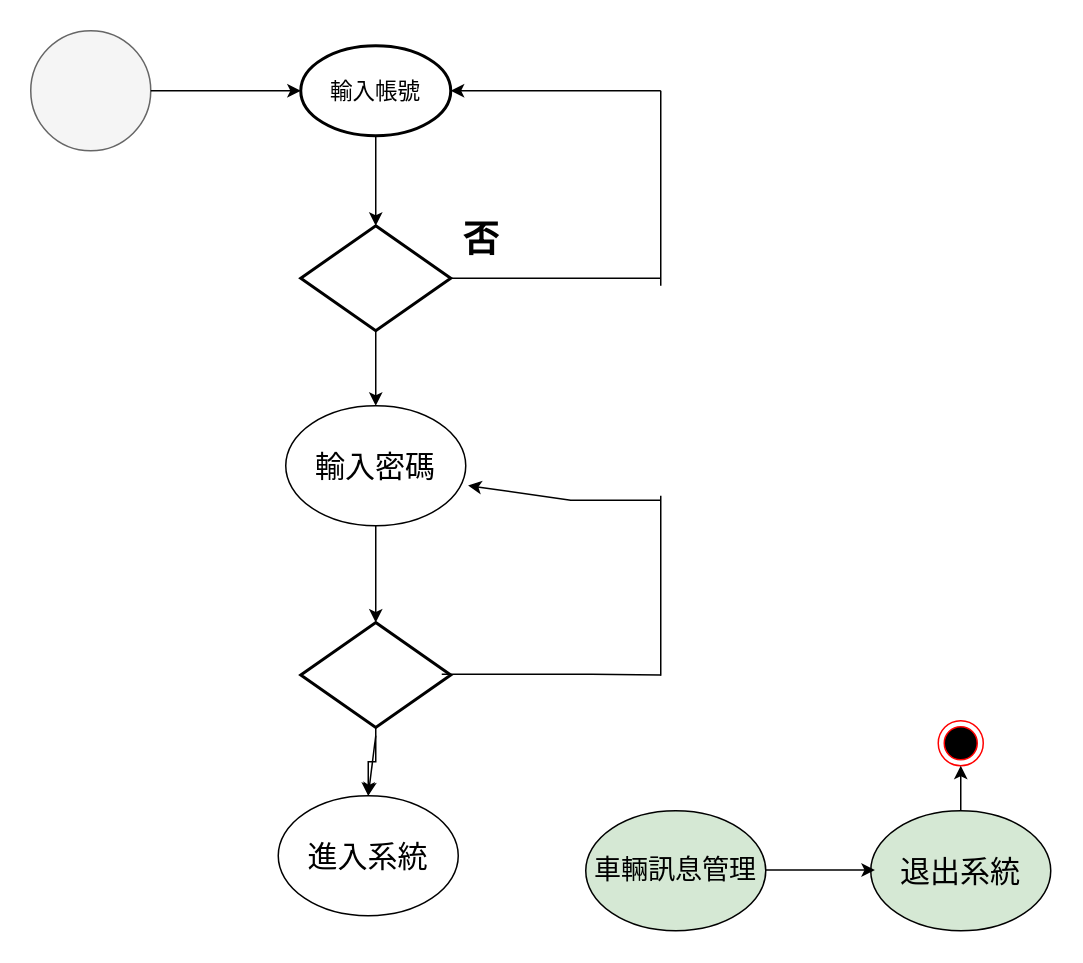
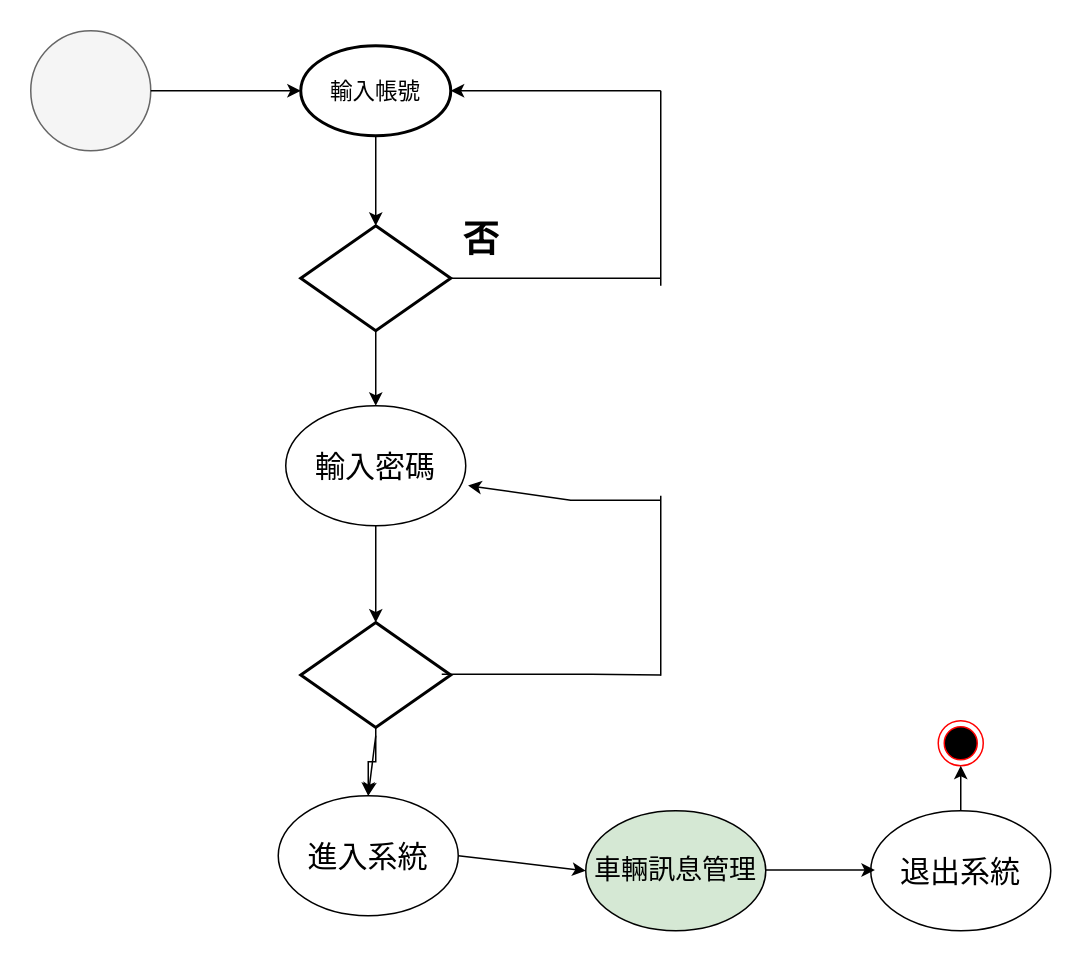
none -> (517, 863)
(961, 871) -> (961, 871)
